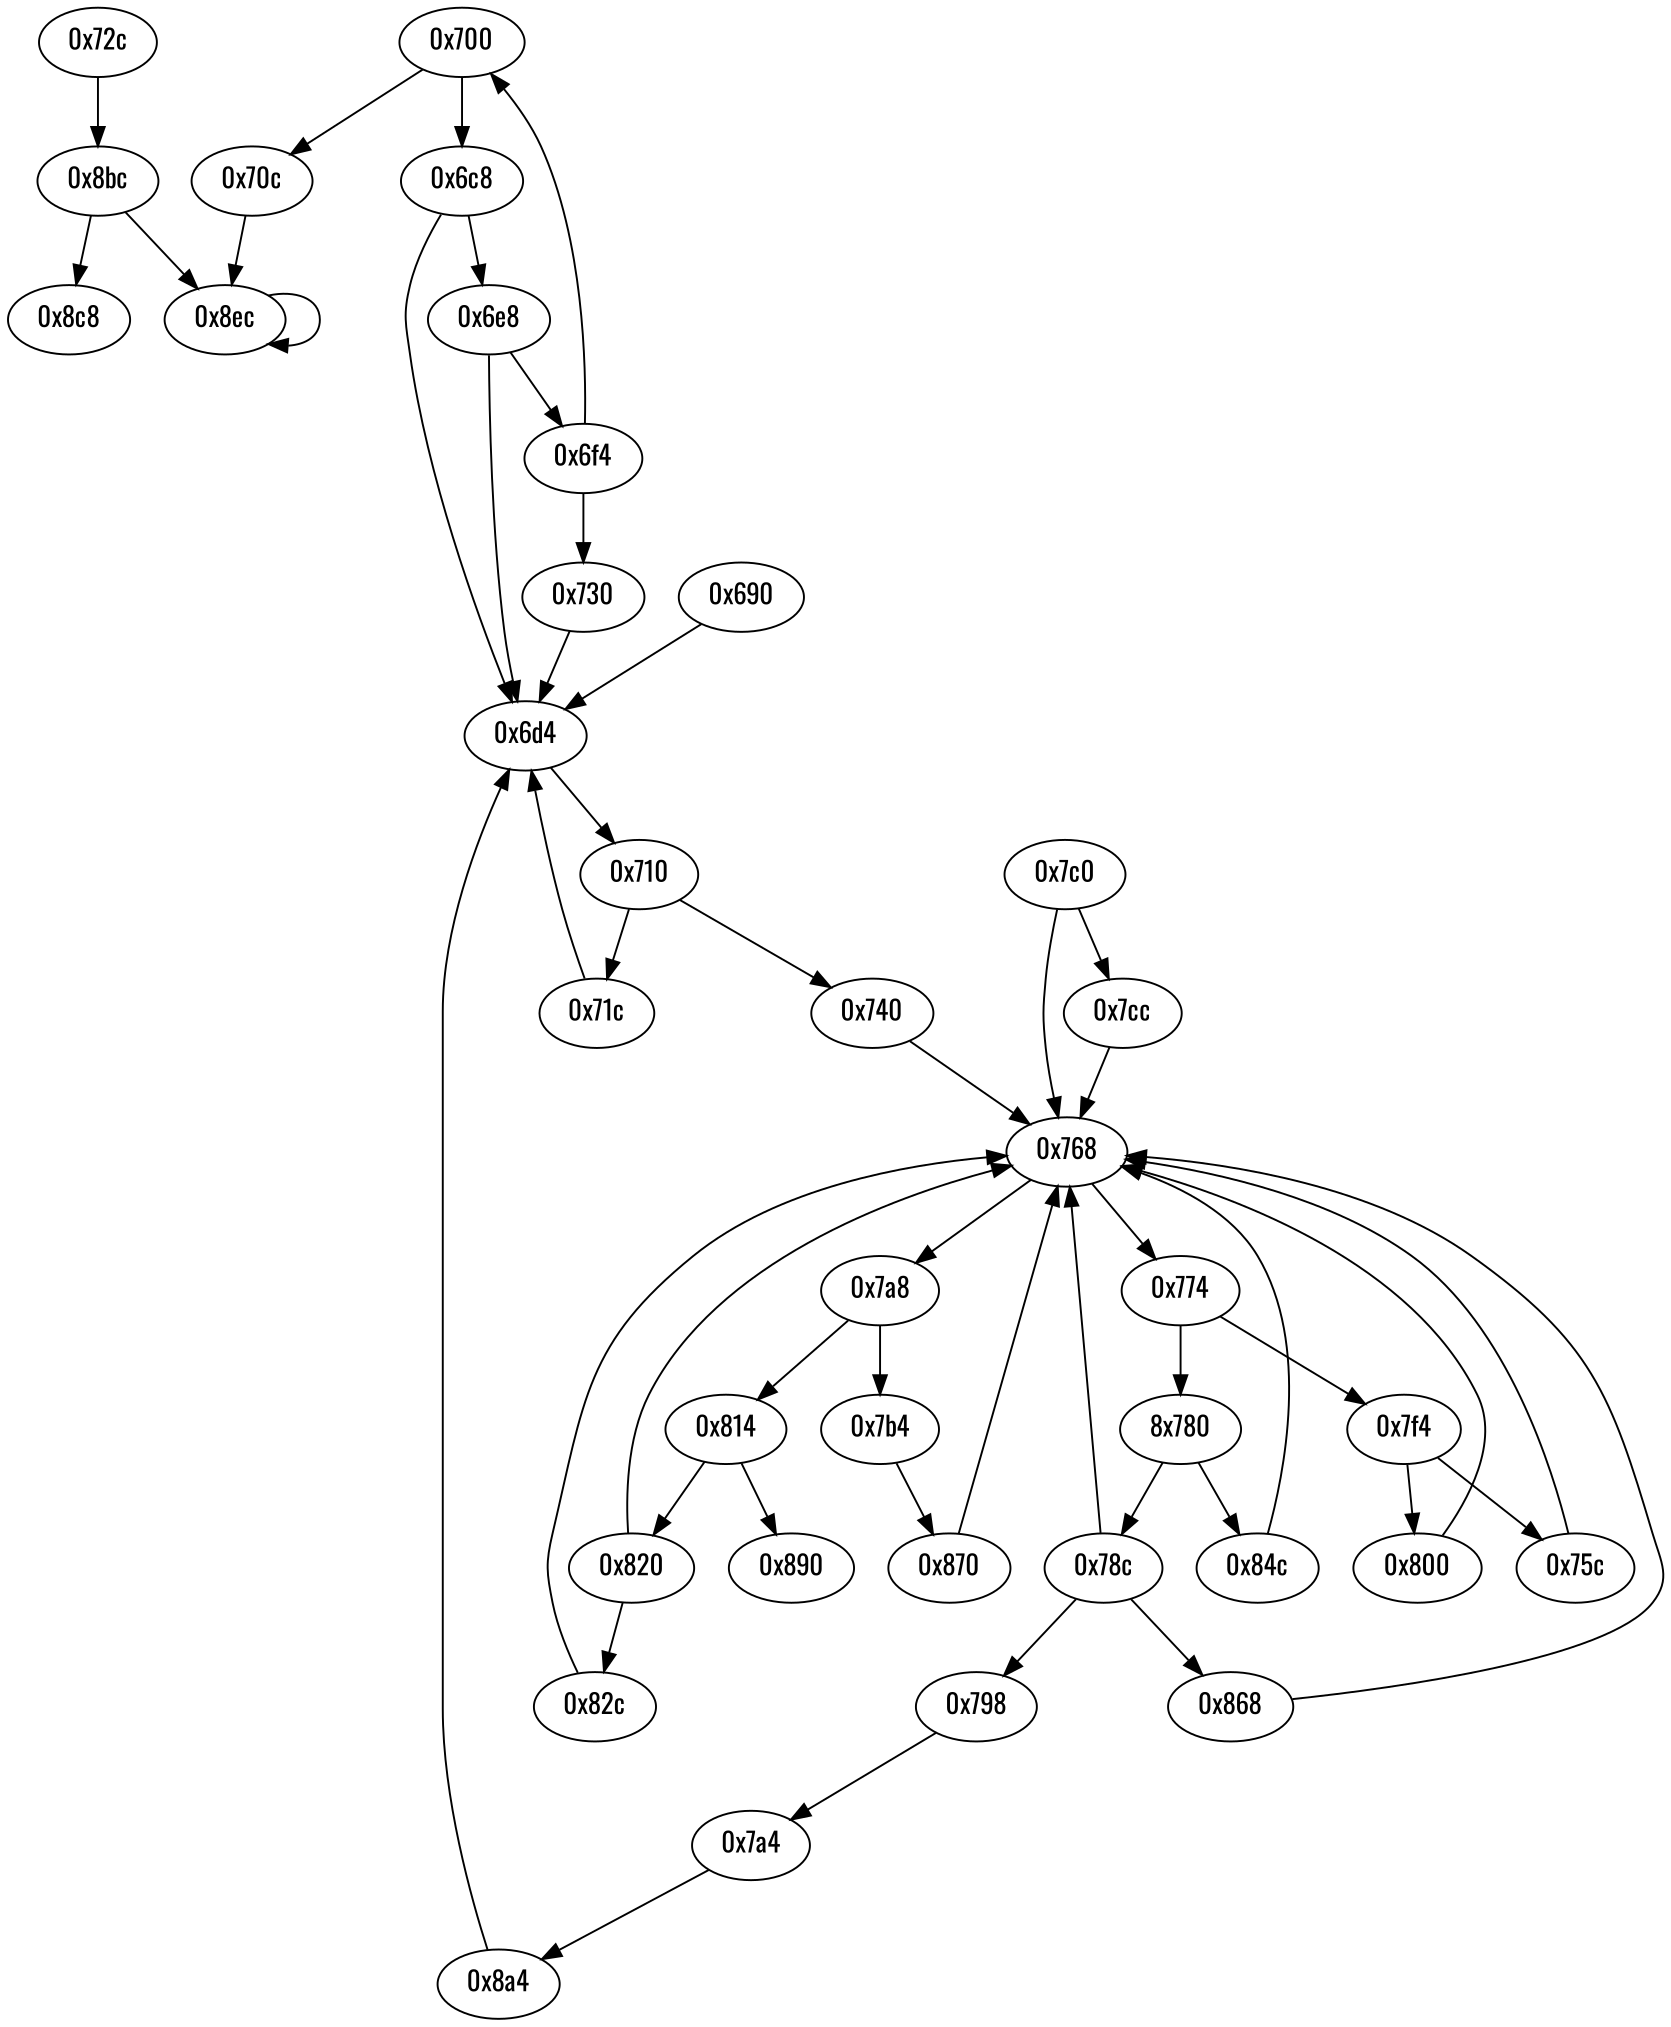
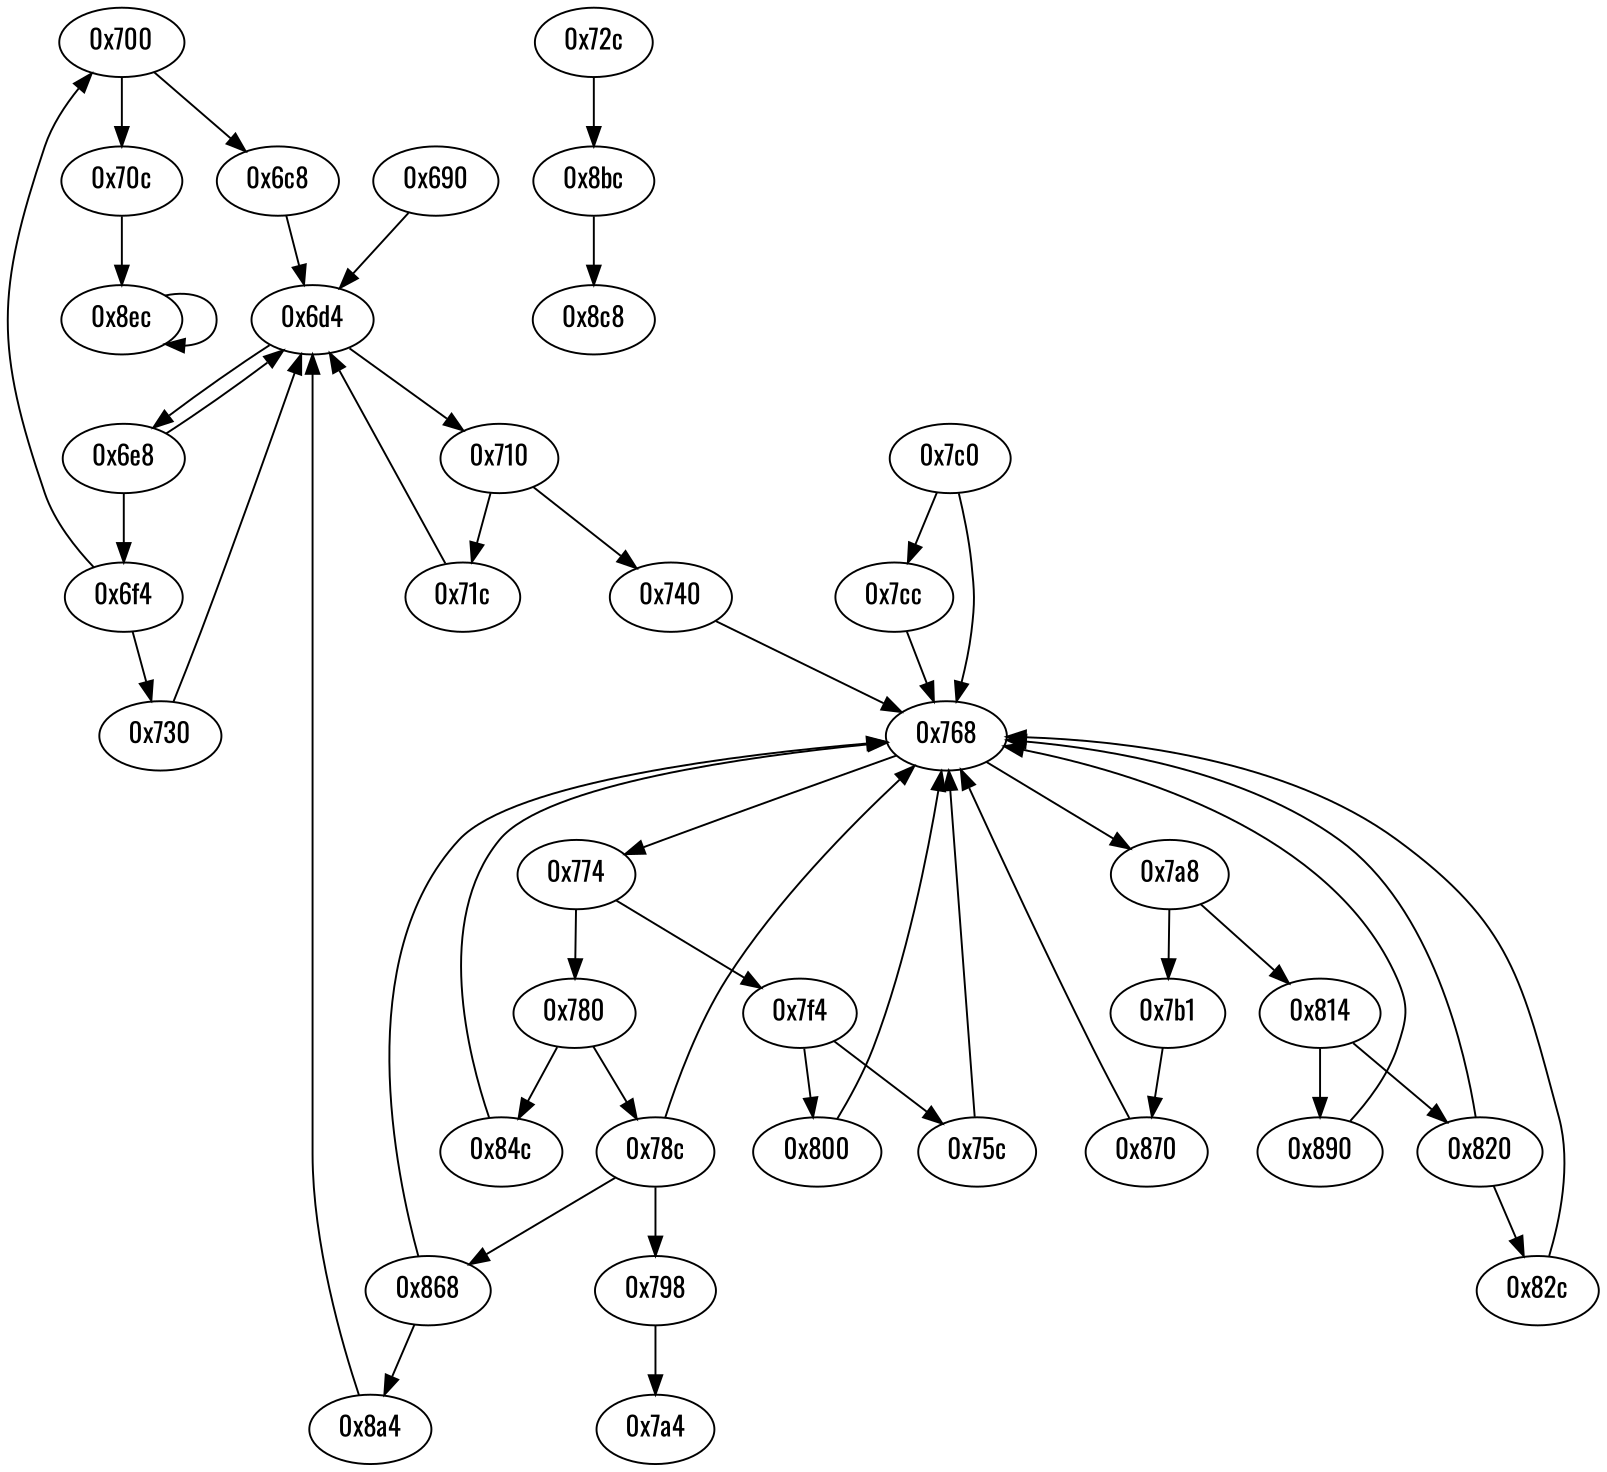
(474, 240) -> (219, 380)
(155, 243) -> none
none -> (1304, 866)
(880, 1429) -> (1168, 1013)
(1181, 1429) -> (575, 1013)
(634, 1910) -> (403, 1351)
